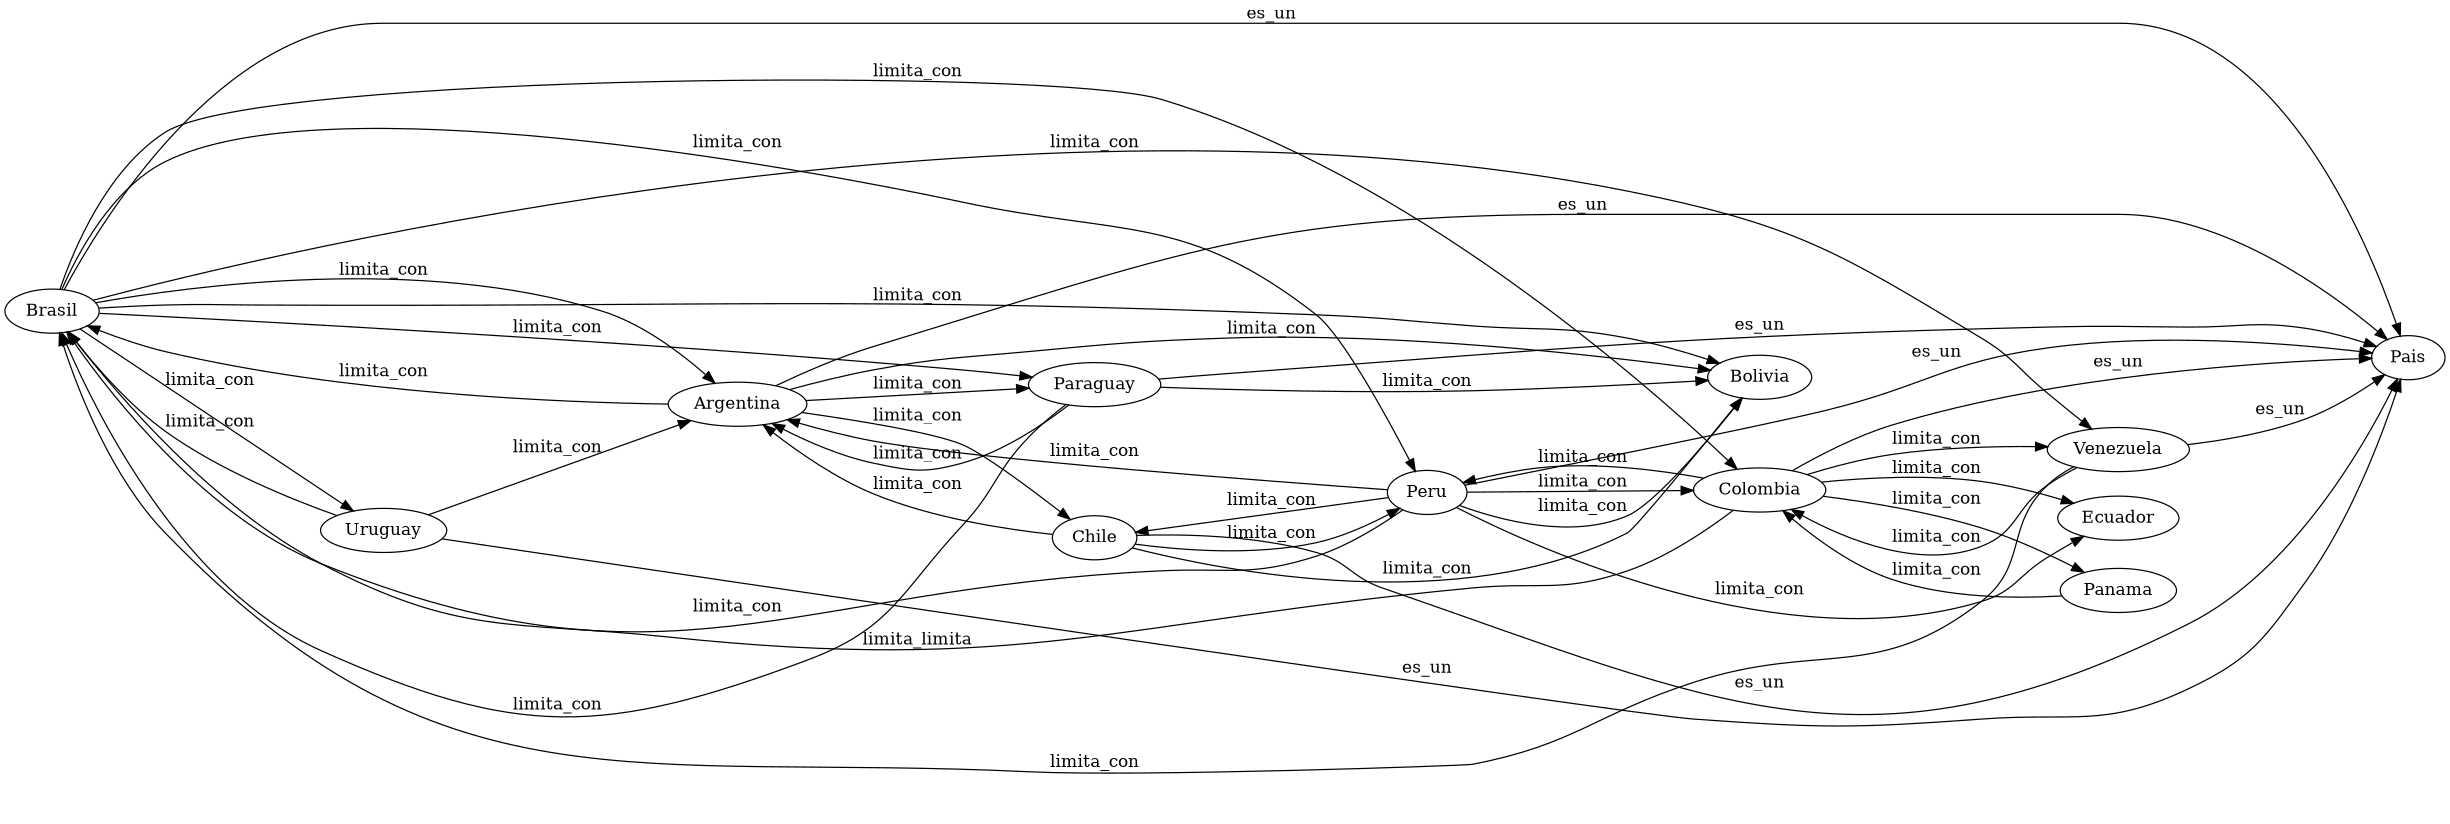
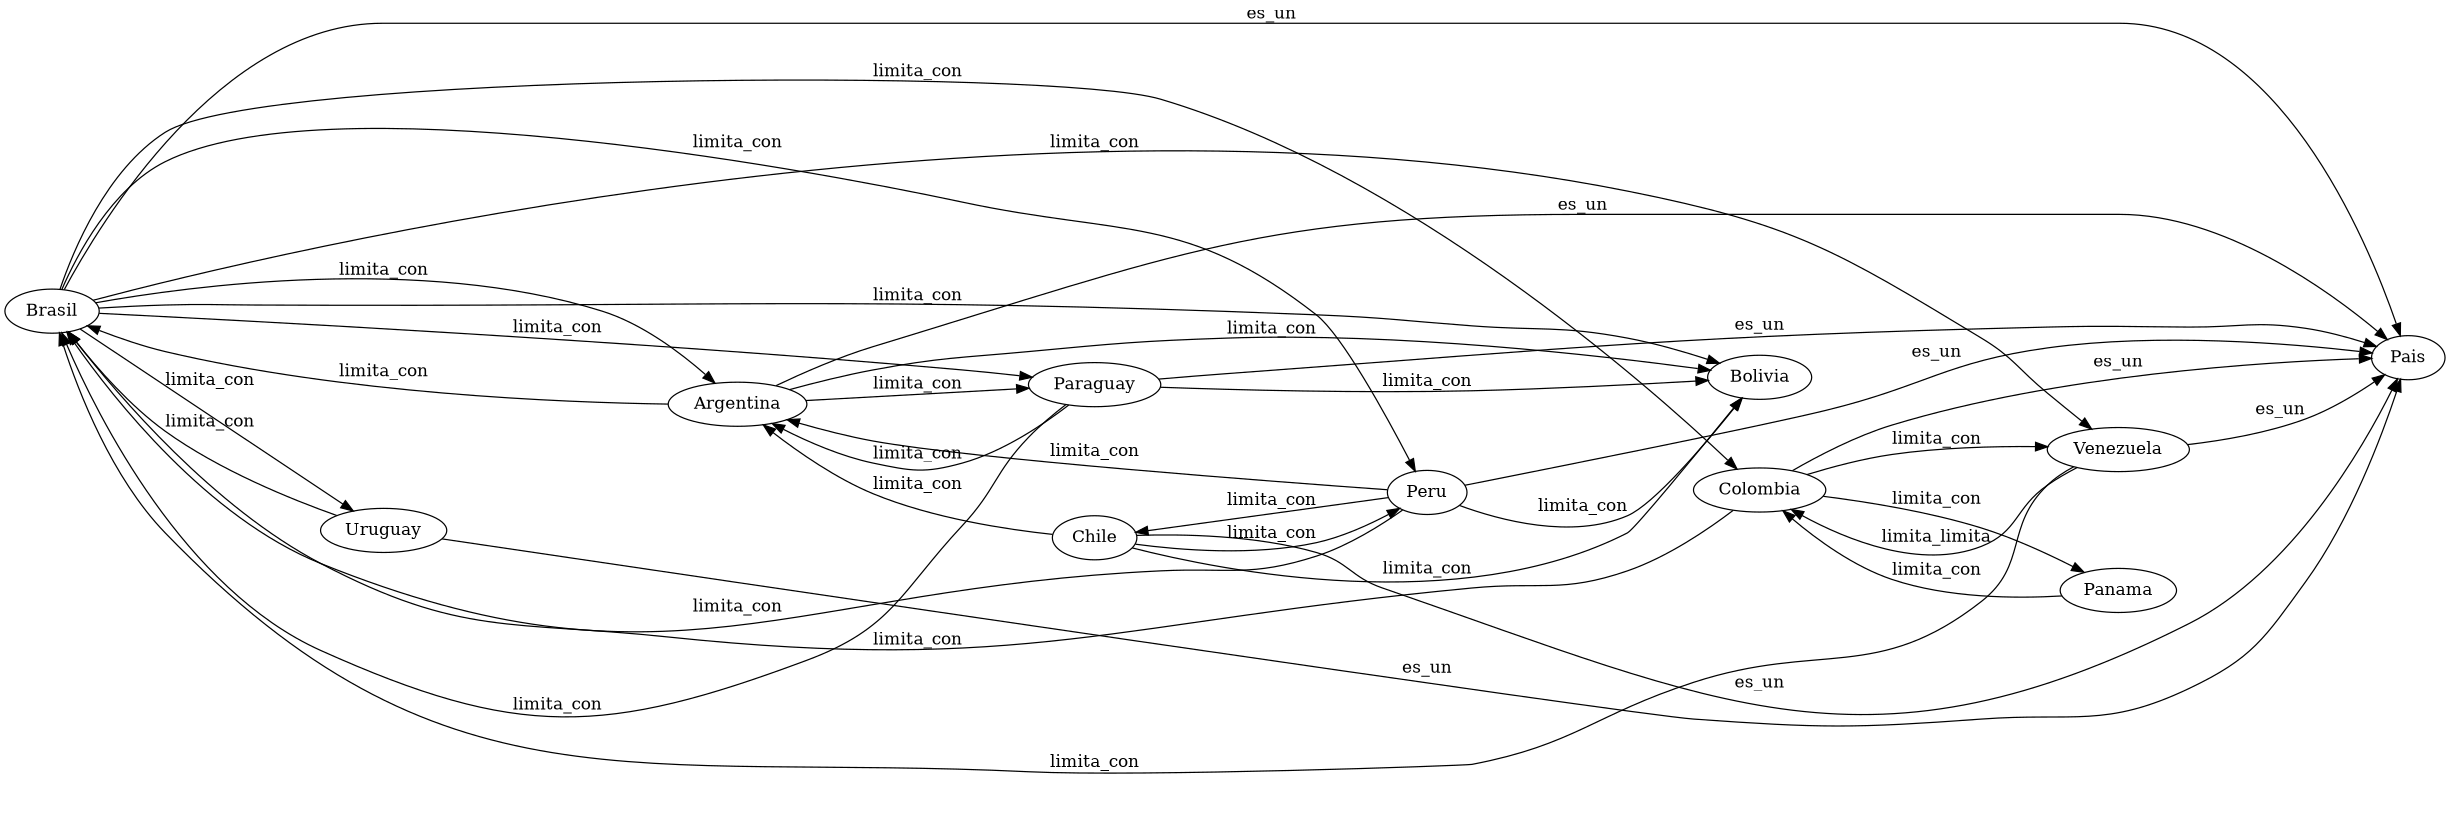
(941, 438) -> none
(1601, 466) -> none
(554, 470) -> none
(1574, 491) -> none
(2118, 518) -> none
(1937, 537) -> (1937, 537)
(918, 640) -> (918, 640)
